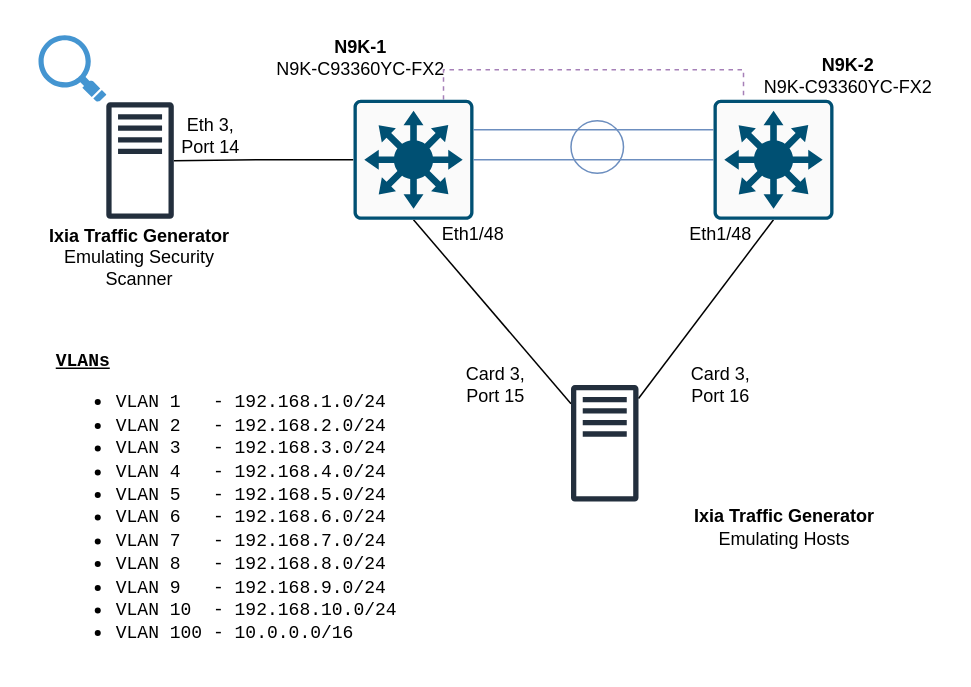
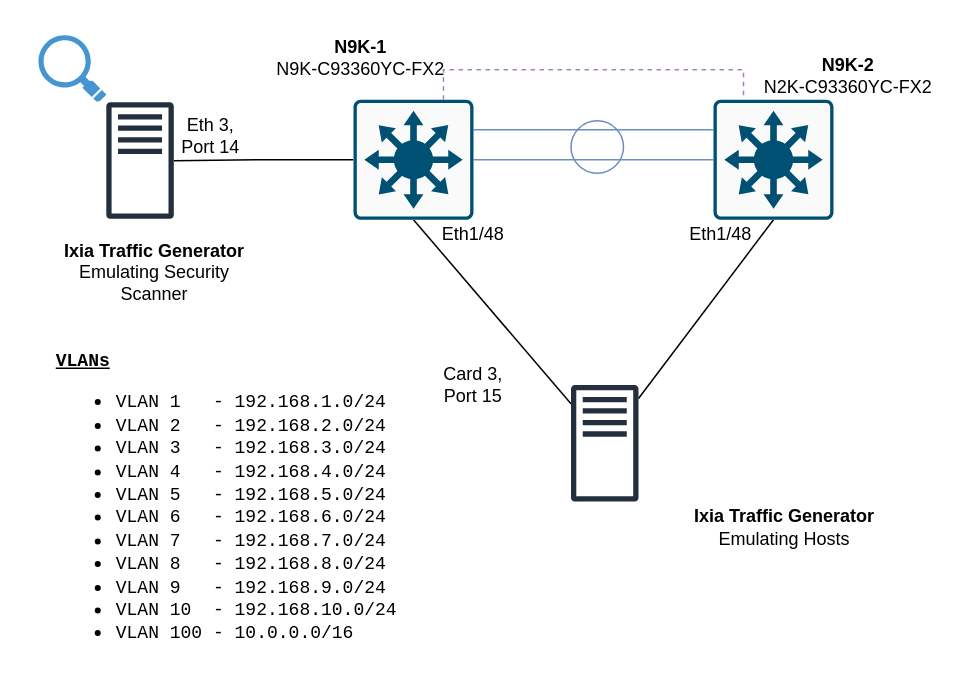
(848, 76) -> (848, 76)
(140, 257) -> (155, 272)
(496, 385) -> (473, 385)
(721, 385) -> none
